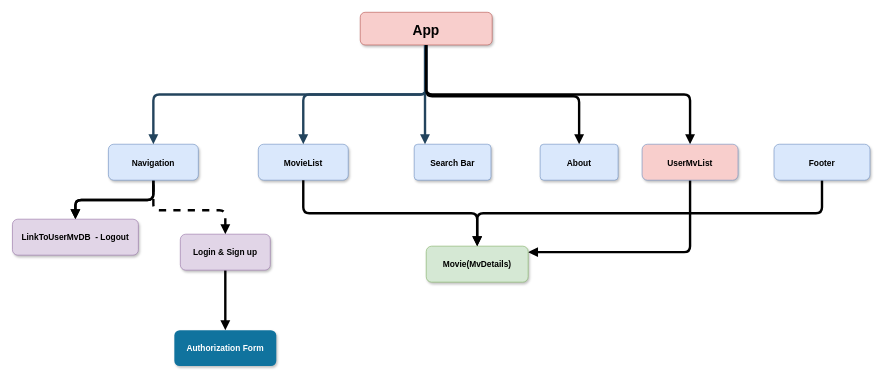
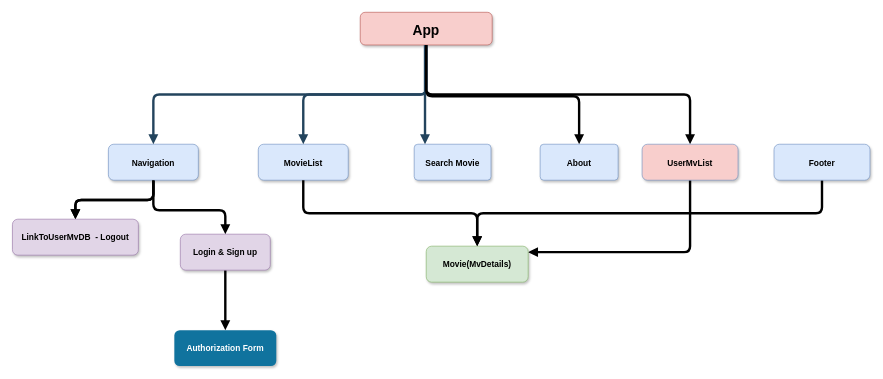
(452, 163) -> (452, 163)
(188, 210) -> (188, 210)
